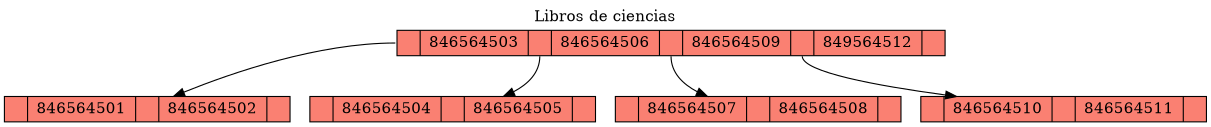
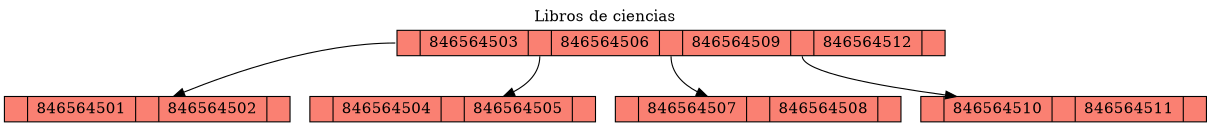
(868, 42) -> (868, 42)
